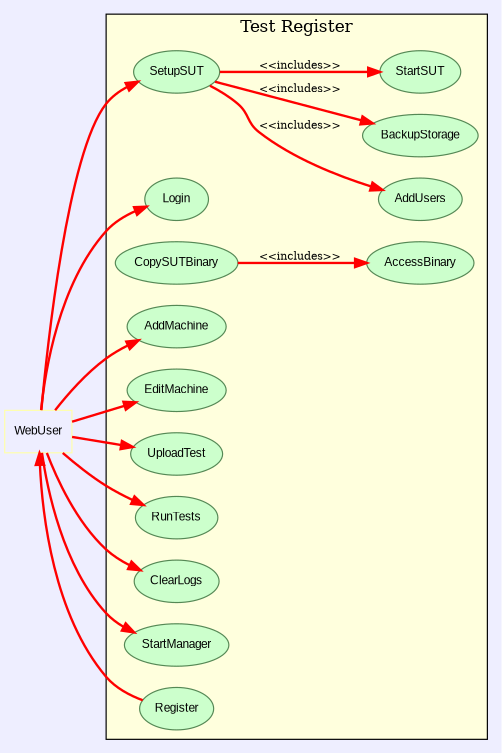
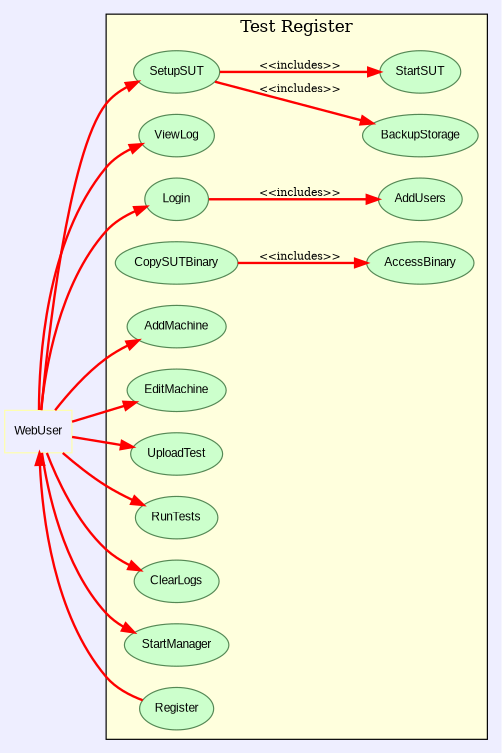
none -> (177, 136)
(282, 148) -> (288, 199)
